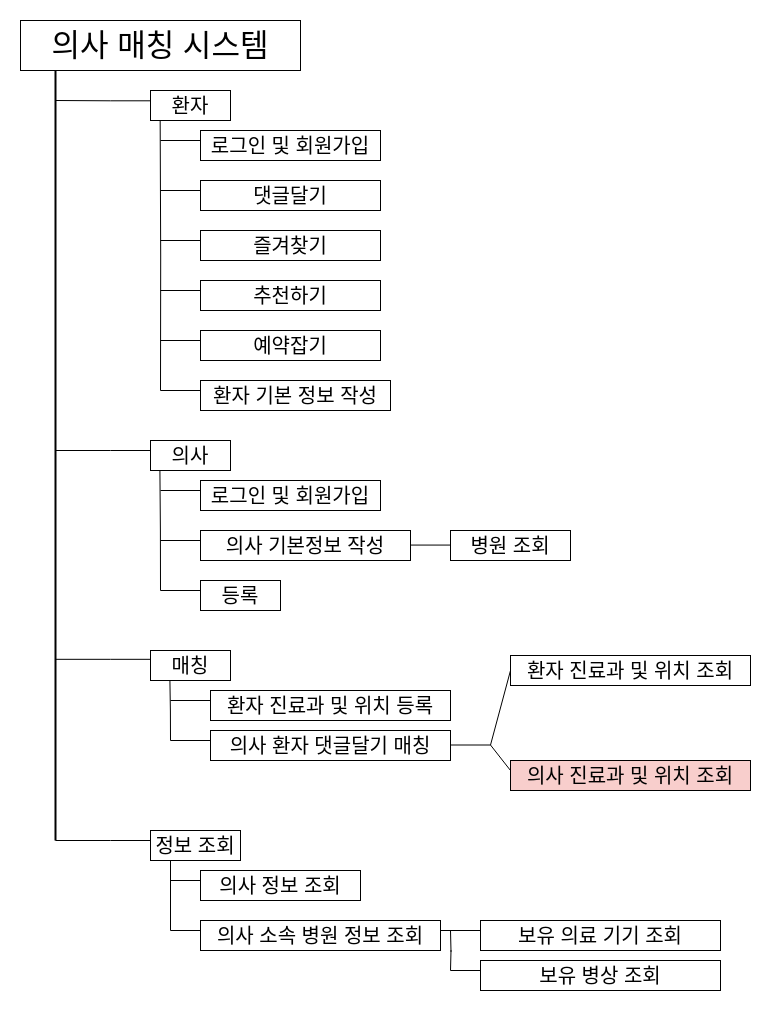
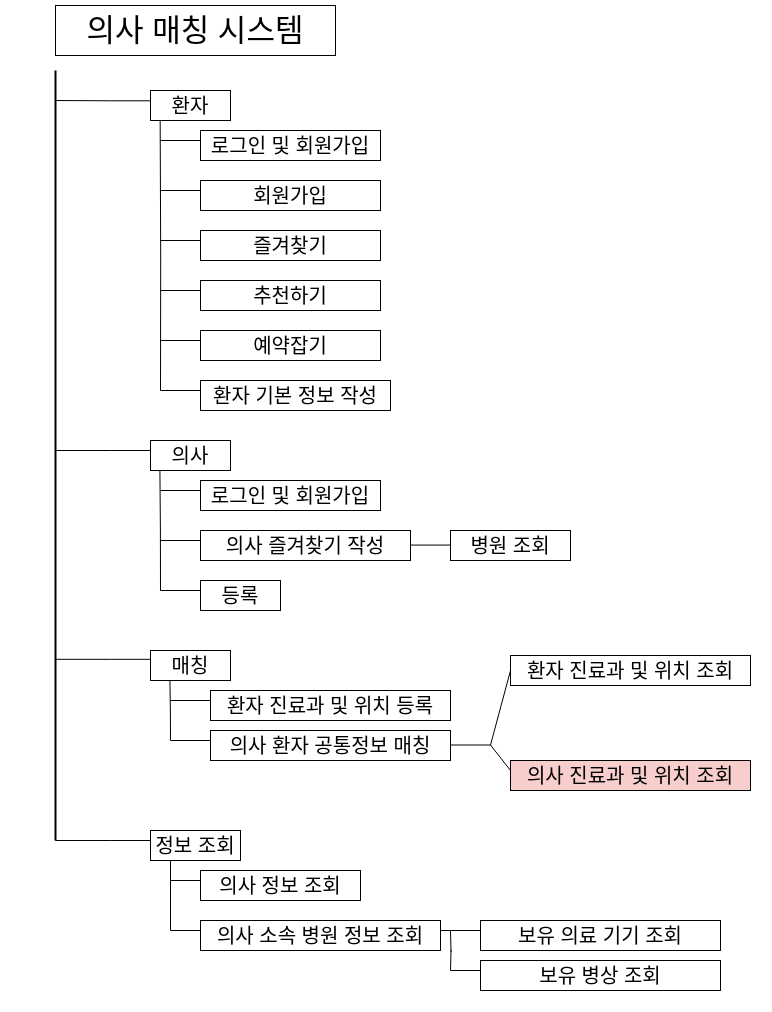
(161, 46) -> (196, 31)
(291, 196) -> (291, 196)
(306, 546) -> (306, 546)
(331, 746) -> (331, 746)
